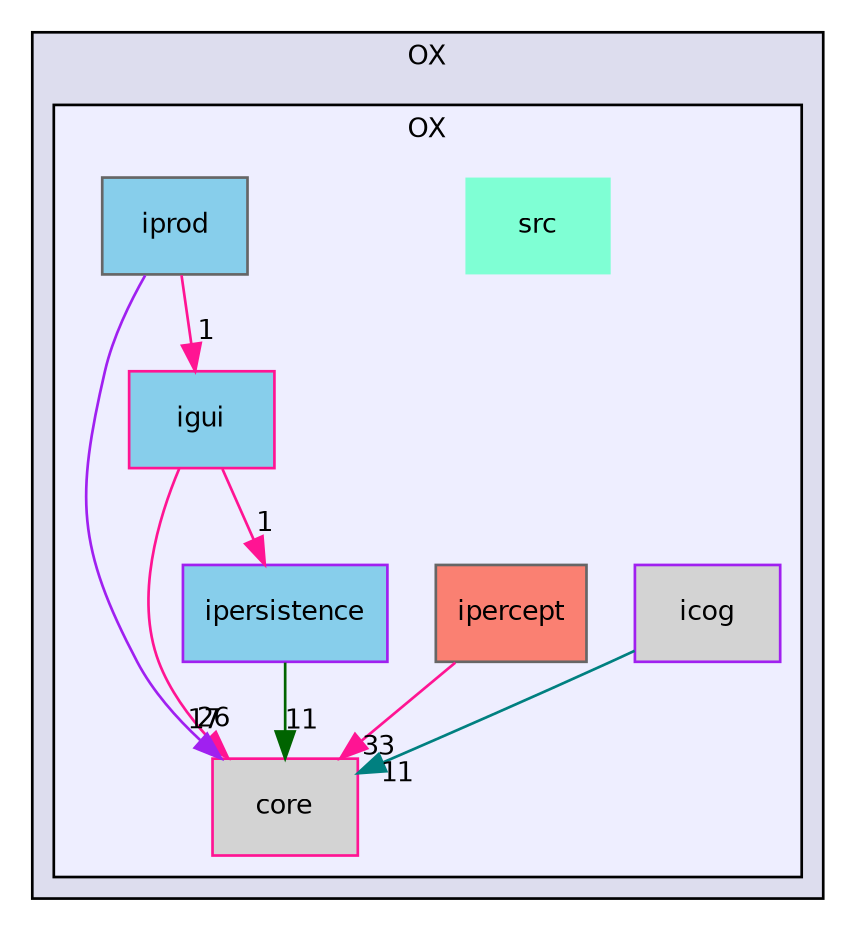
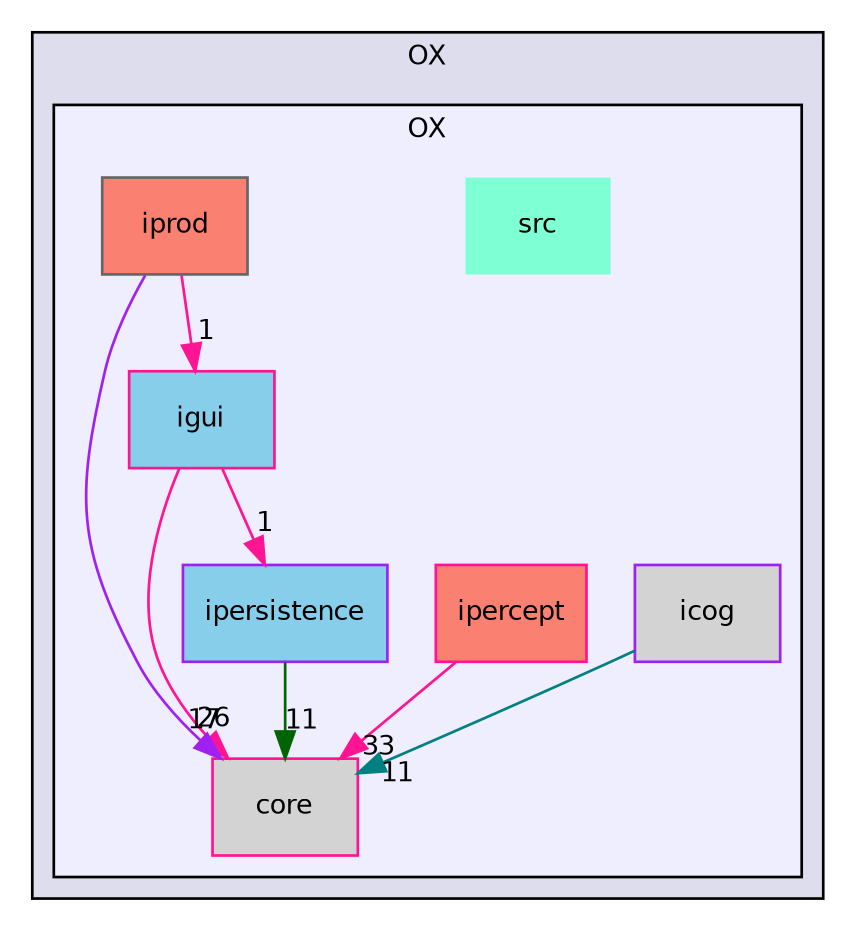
(175, 226) -> (175, 226)
(511, 613) -> (511, 613)
